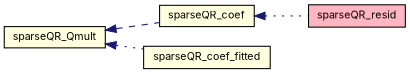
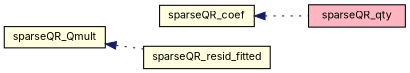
(357, 16) -> (357, 16)
(138, 26) -> none
(207, 57) -> (207, 57)
